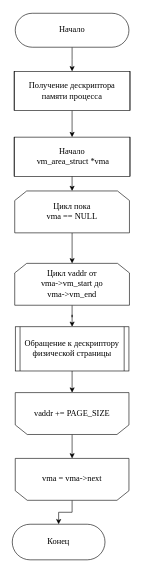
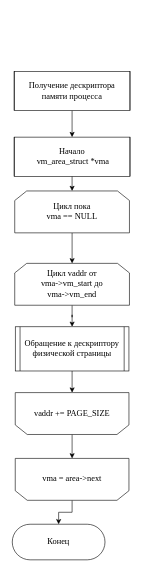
(72, 29) -> none
(72, 47) -> none
(72, 480) -> (72, 480)
